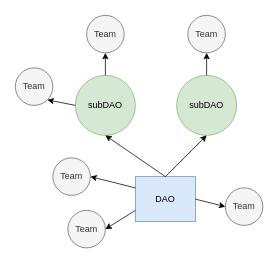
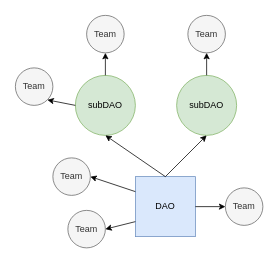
(165, 199) -> (165, 207)
